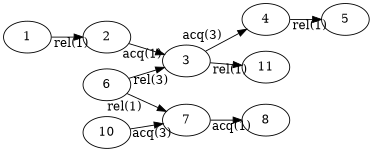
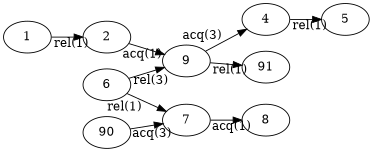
(186, 61) -> (186, 61)
(266, 67) -> (266, 67)
(107, 132) -> (107, 132)
